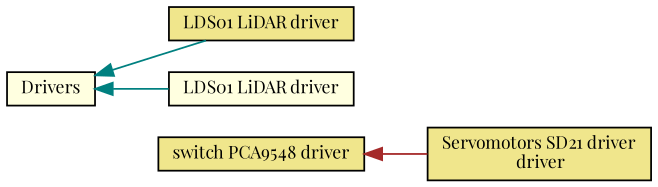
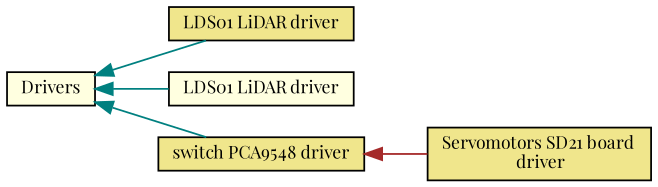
none -> (159, 122)
(539, 154) -> (539, 154)
